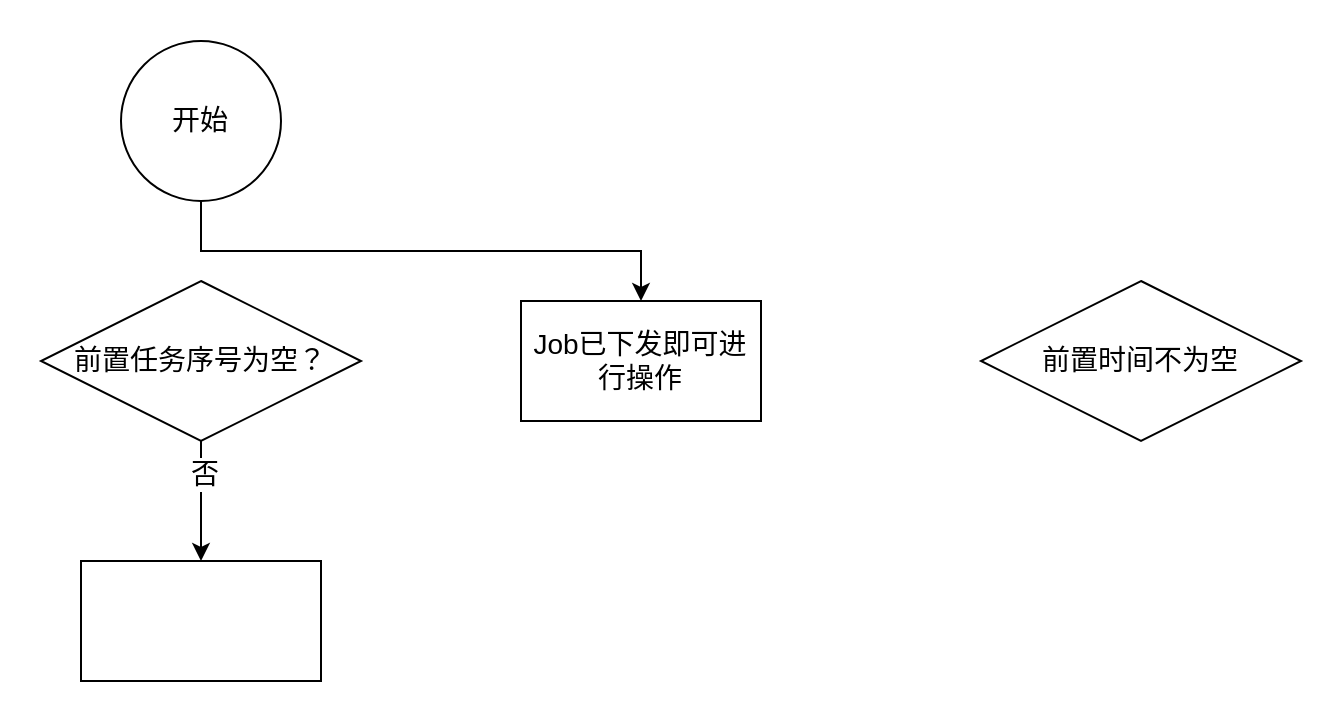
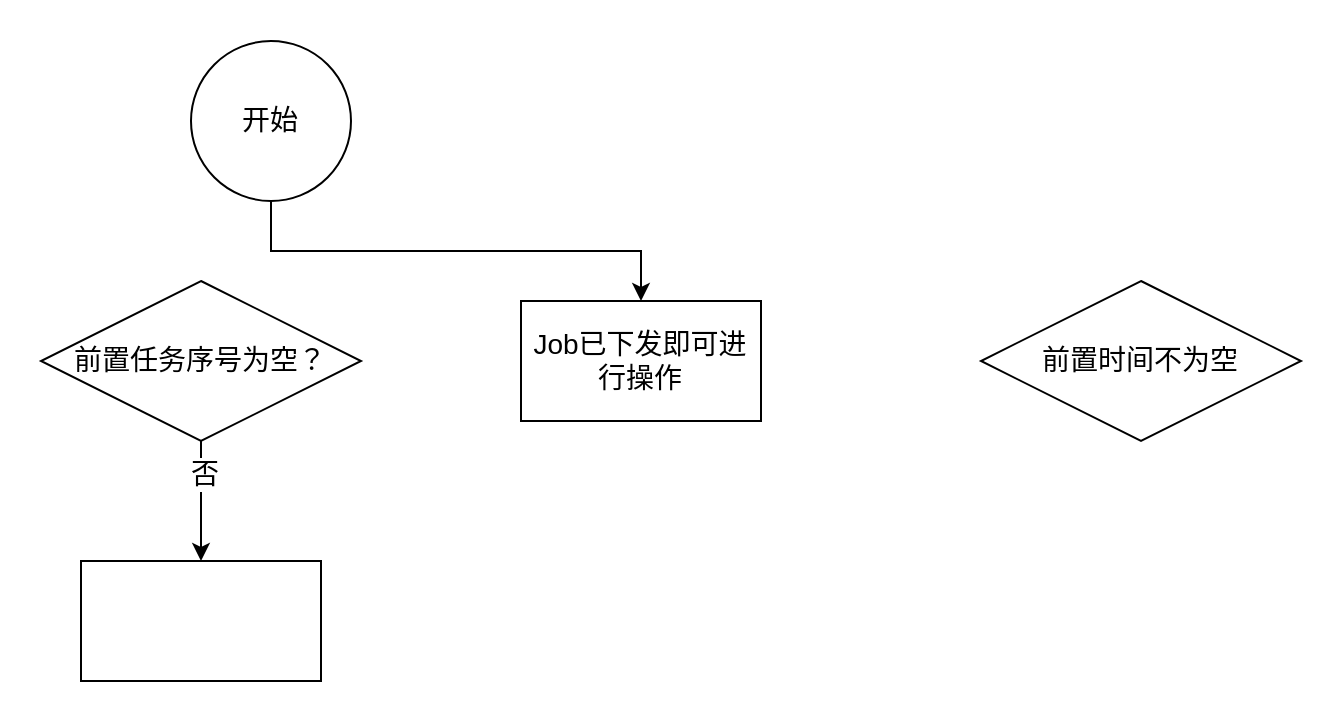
(201, 121) -> (271, 121)
